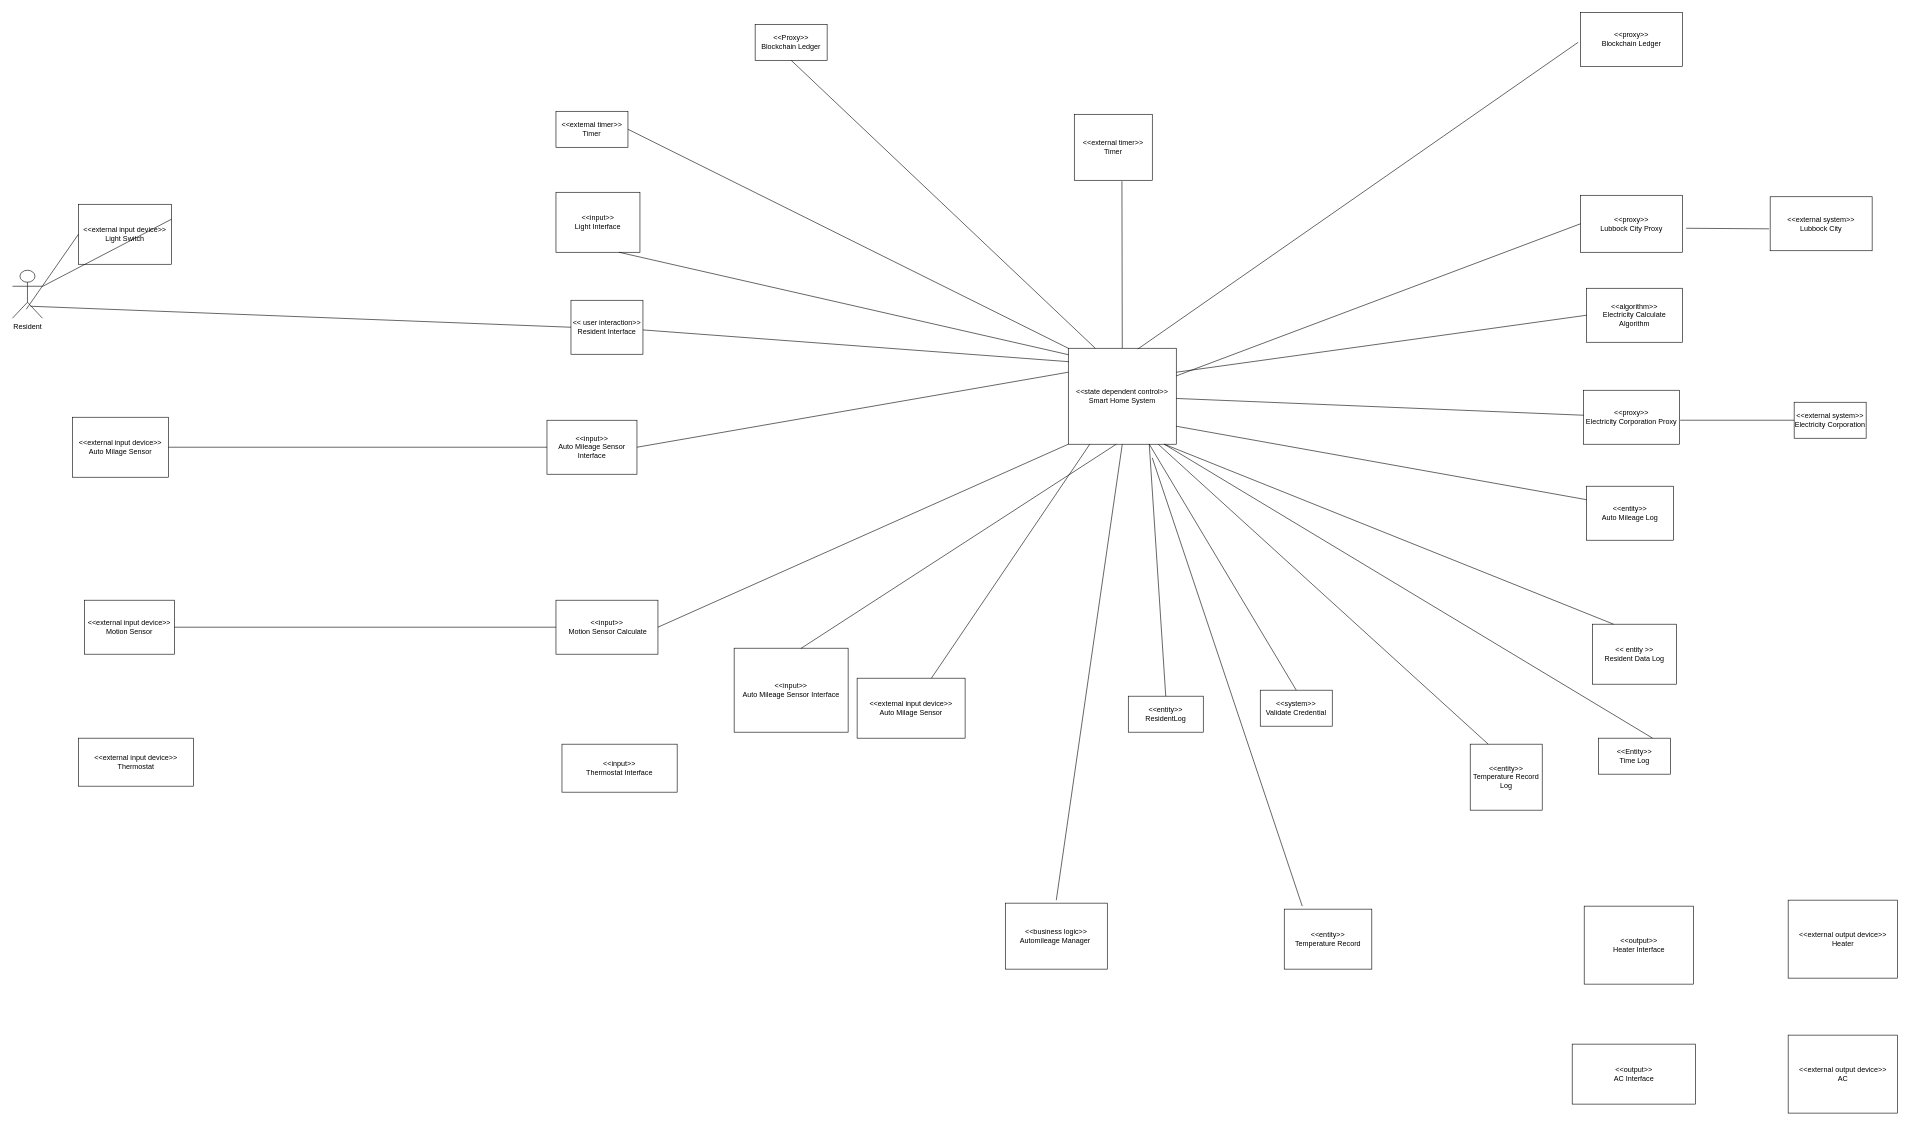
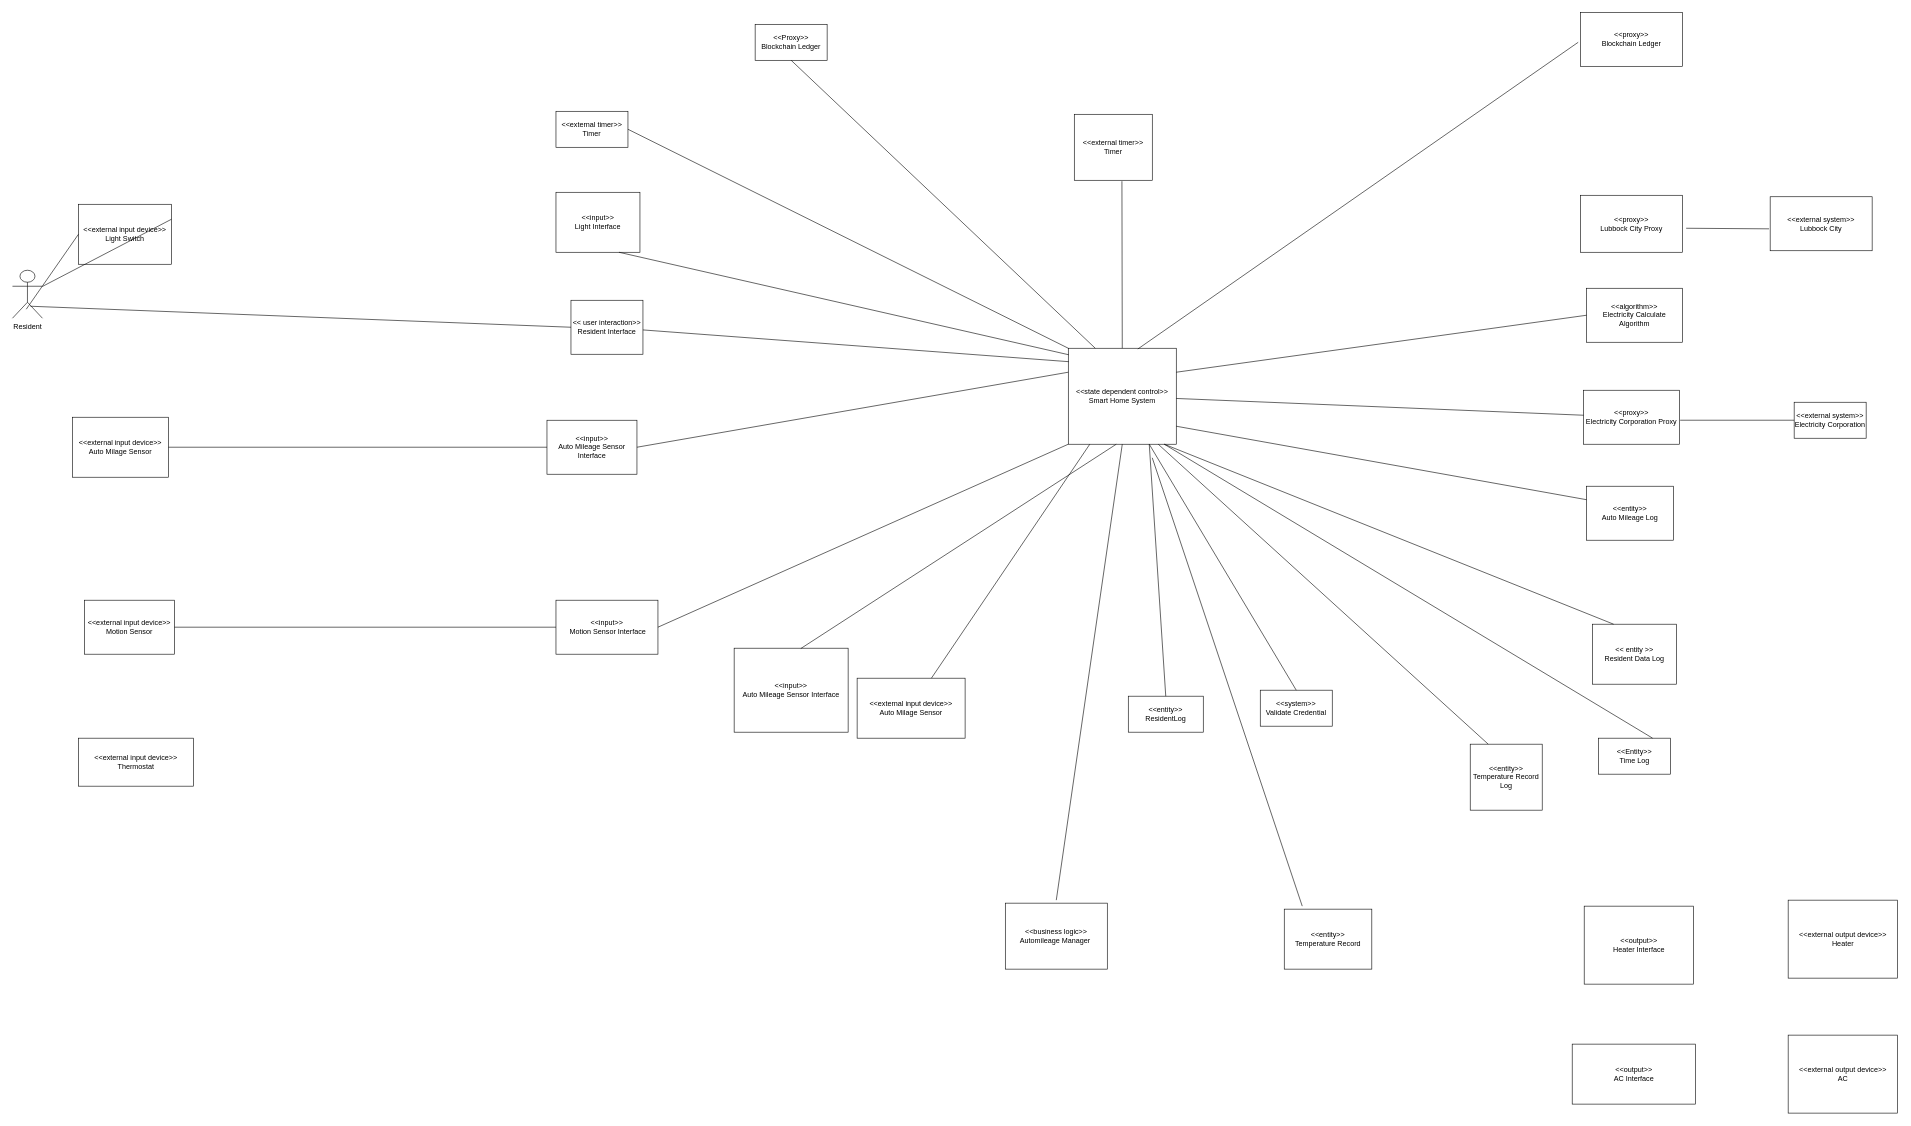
(1389, 296) -> none
(607, 627) -> (607, 627)
(620, 768) -> none
